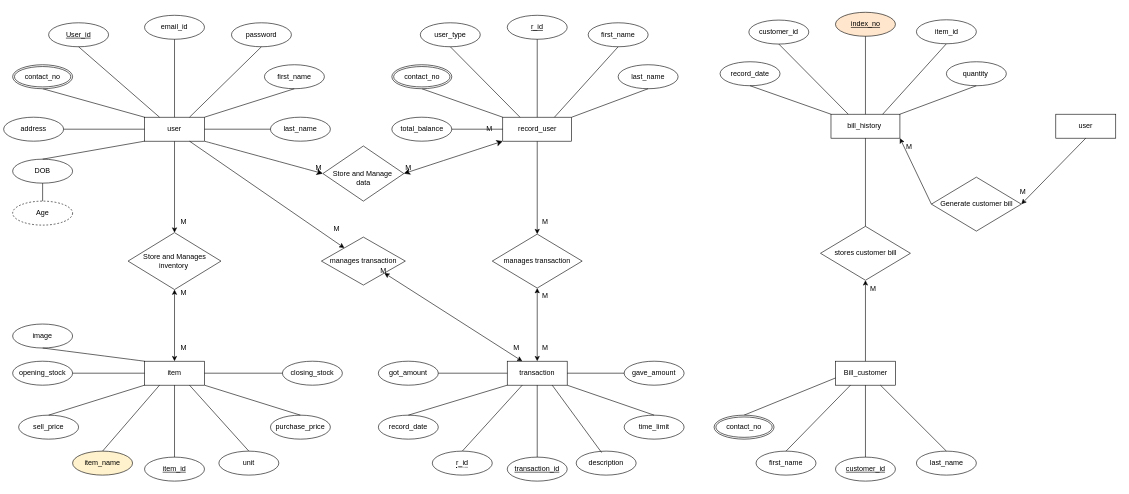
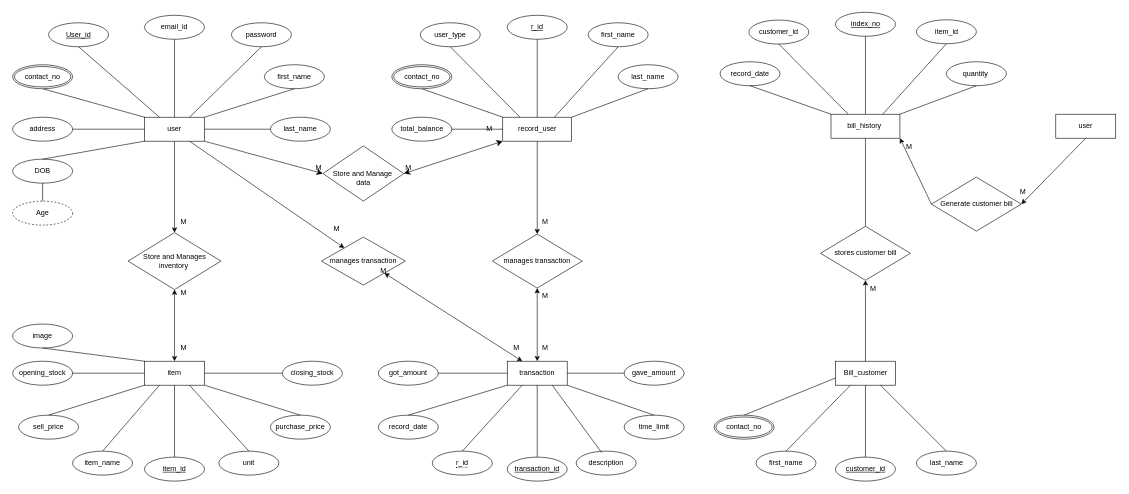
(866, 24) -> (866, 24)
(33, 129) -> (42, 129)
(102, 464) -> (102, 464)
